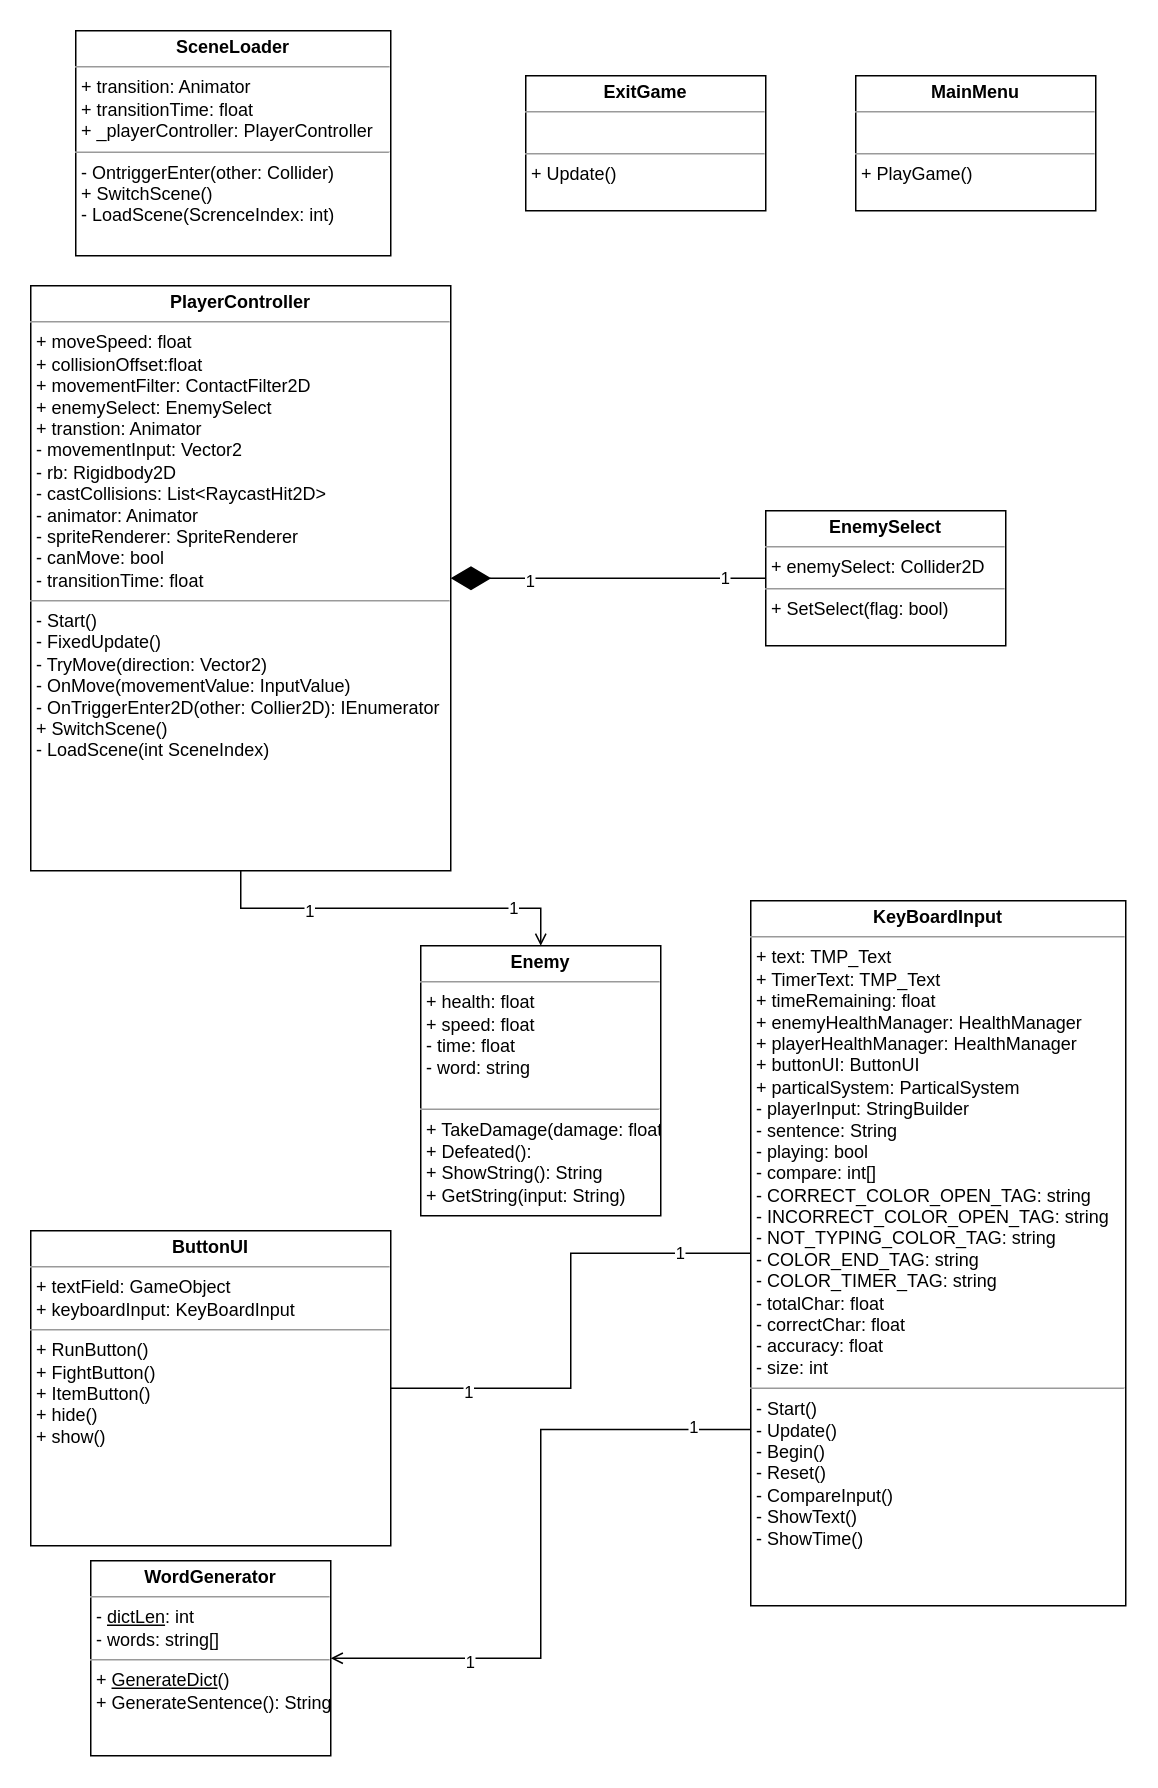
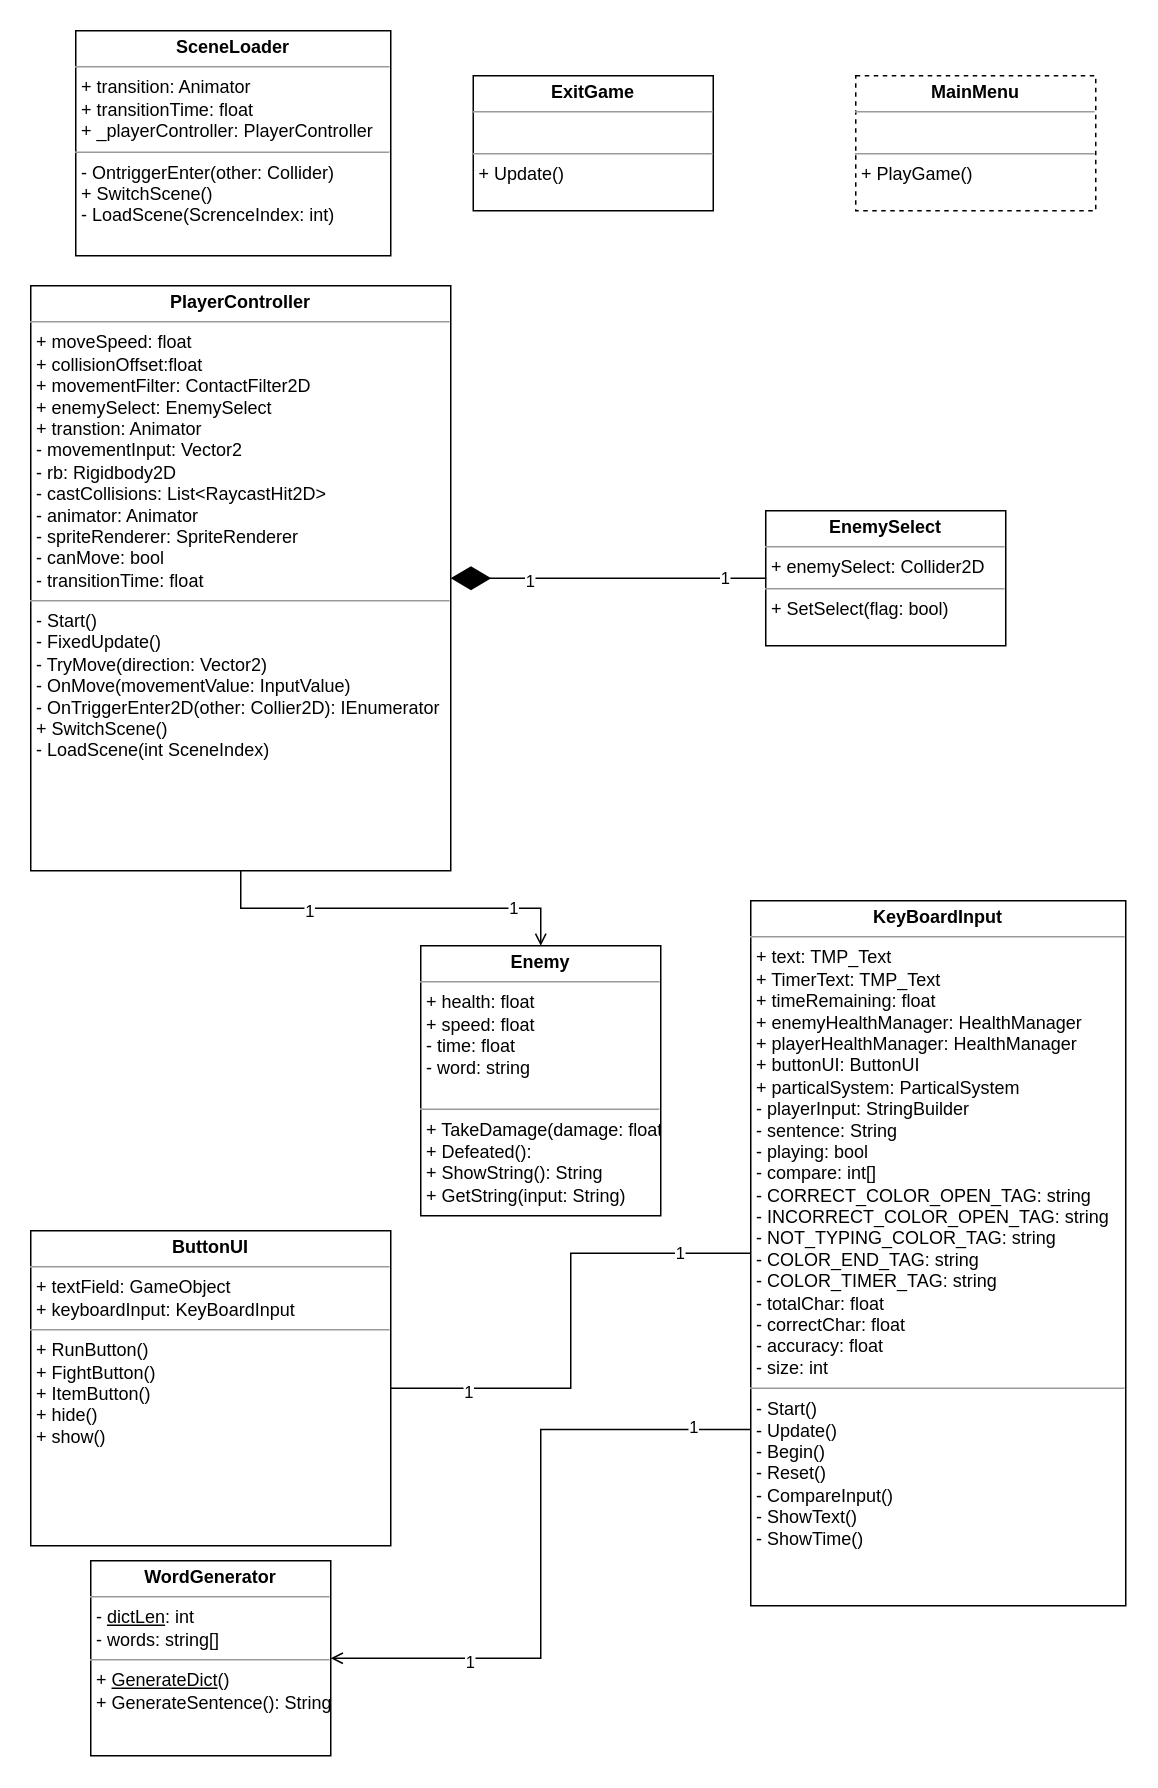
(646, 143) -> (593, 143)
(976, 143) -> (976, 143)
